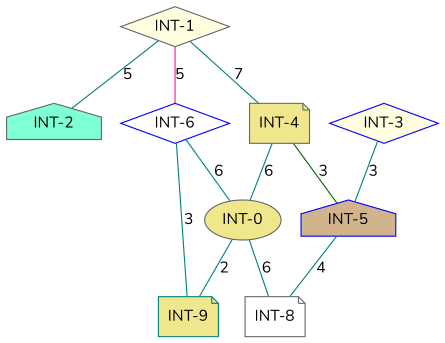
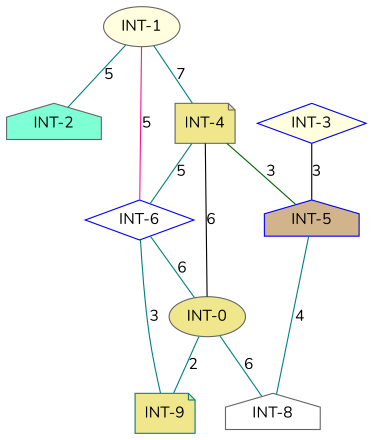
(175, 27) -> (142, 27)
(261, 172) -> (206, 220)
(366, 172) -> (312, 172)
none -> (171, 174)
(275, 317) -> (273, 413)
